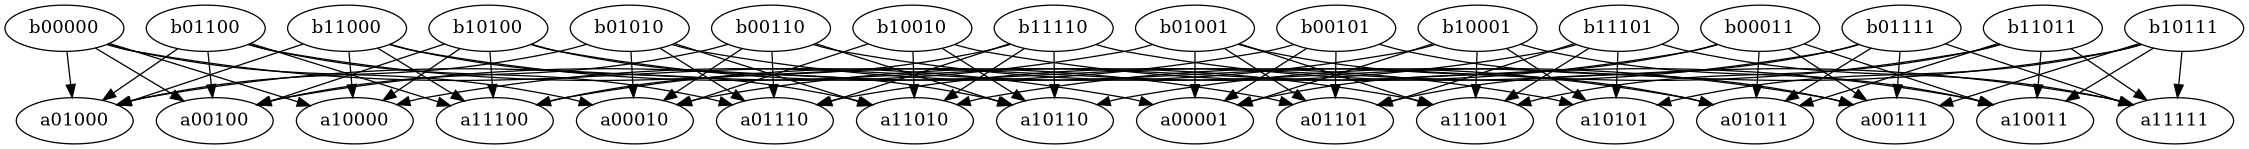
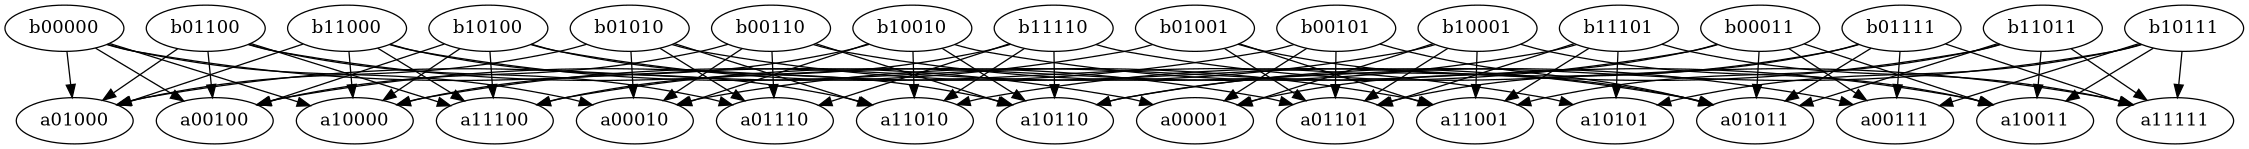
(1195, 68) -> none
(1541, 71) -> (1412, 71)
none -> (640, 74)
(1609, 74) -> (1539, 74)
(1344, 75) -> (1484, 75)
